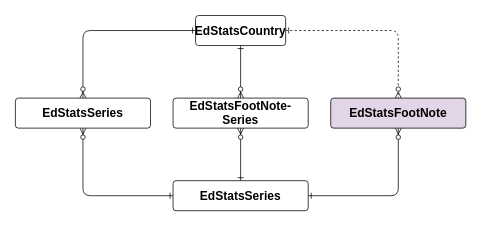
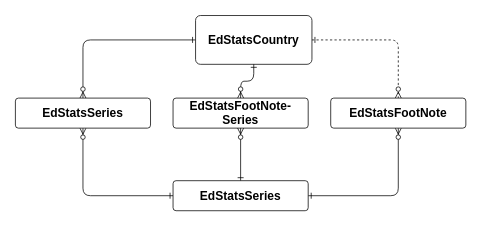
(240, 30) -> (254, 40)
(398, 113) -> (398, 113)
